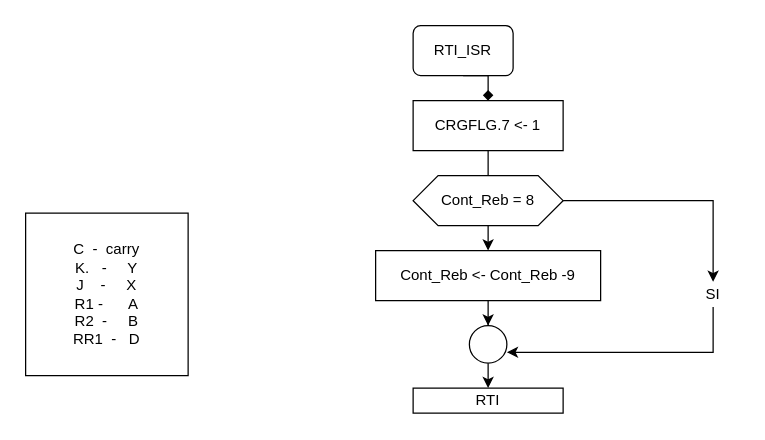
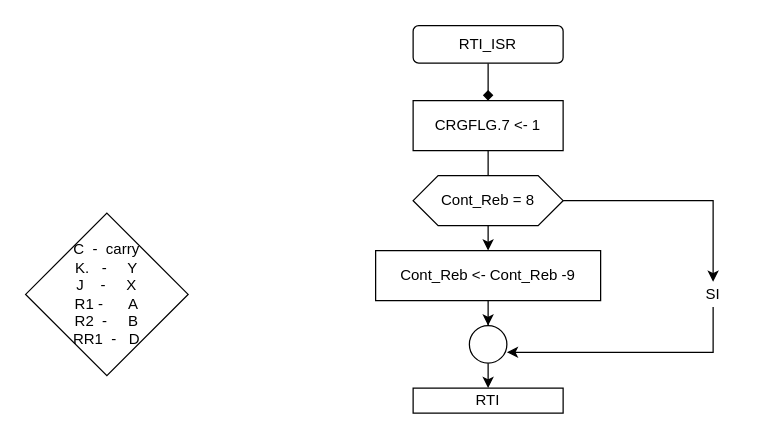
(463, 51) -> (488, 44)
(107, 294) -> (107, 294)
